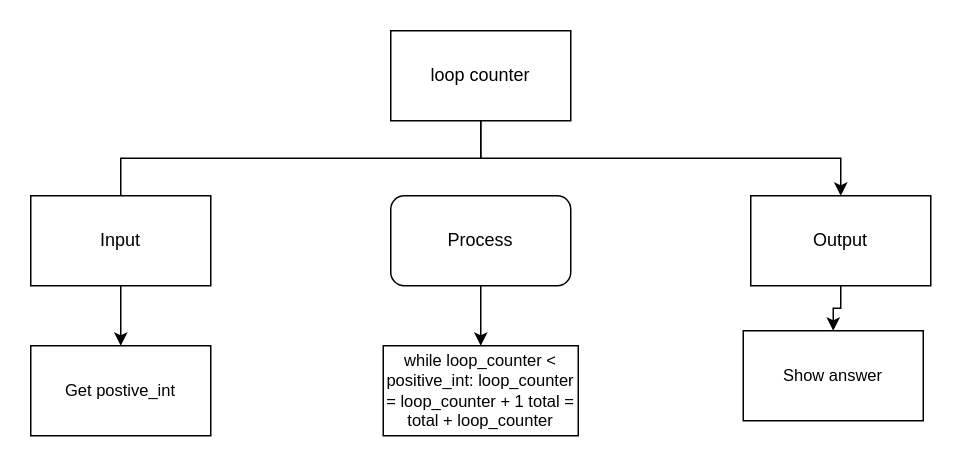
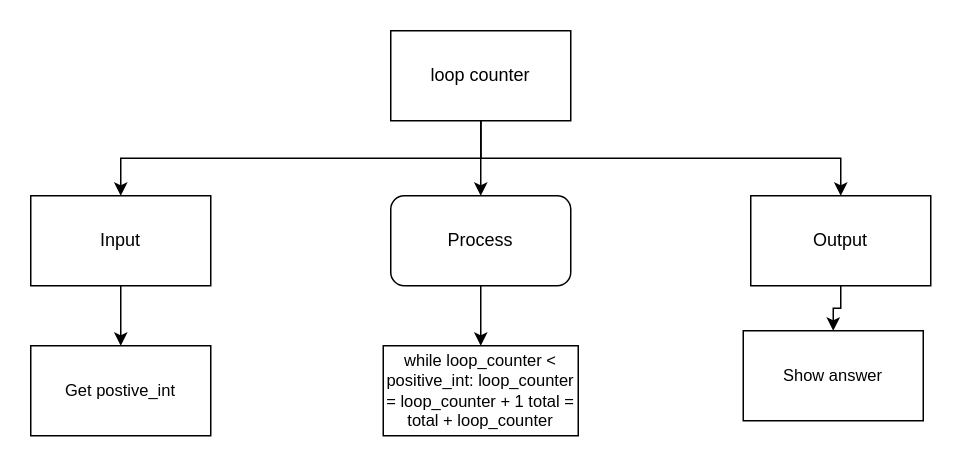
none -> (481, 173)
(121, 188) -> (121, 184)
